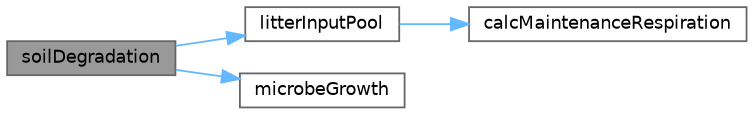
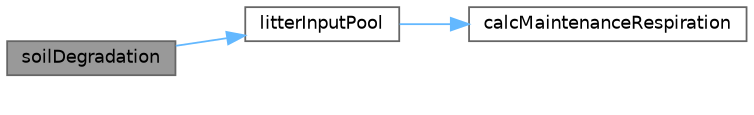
(322, 90) -> none
